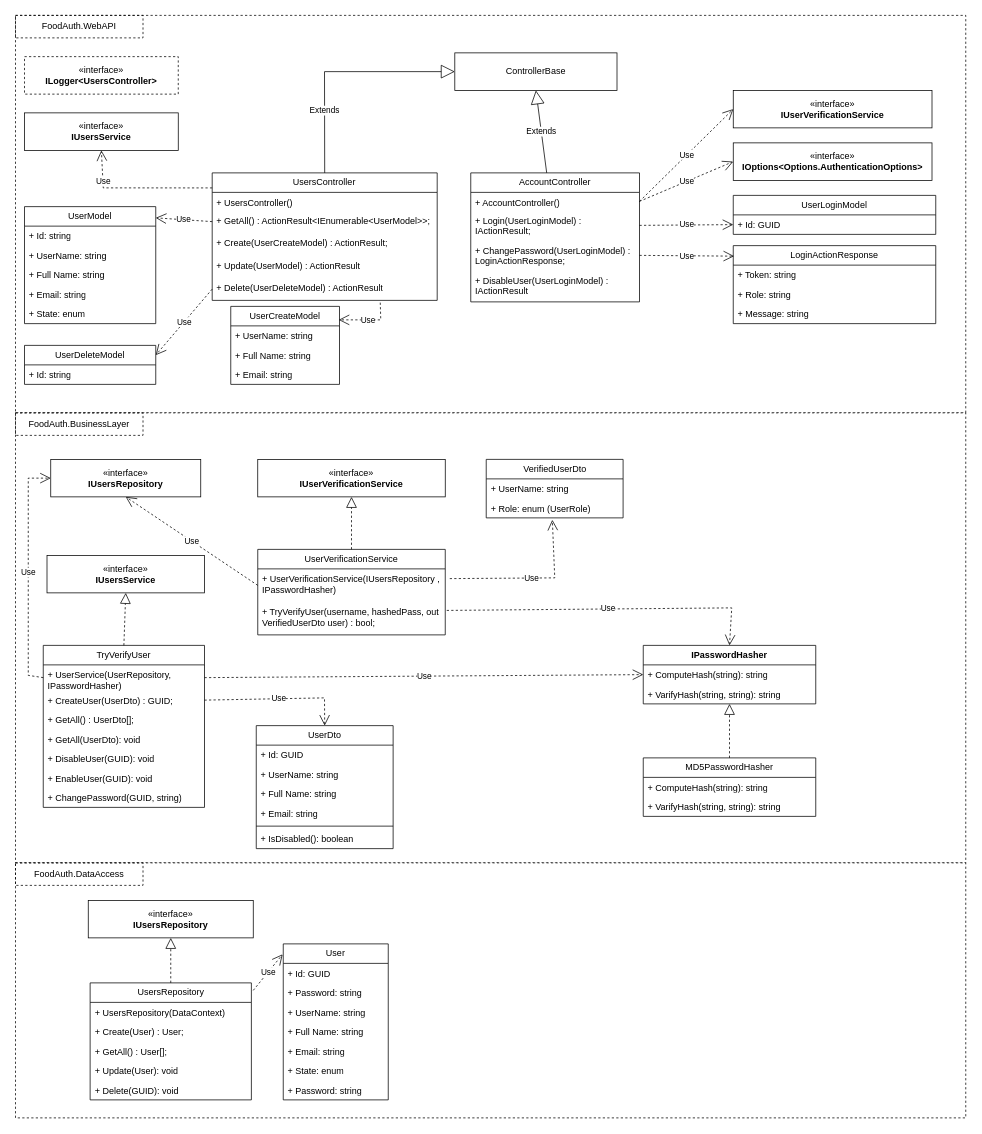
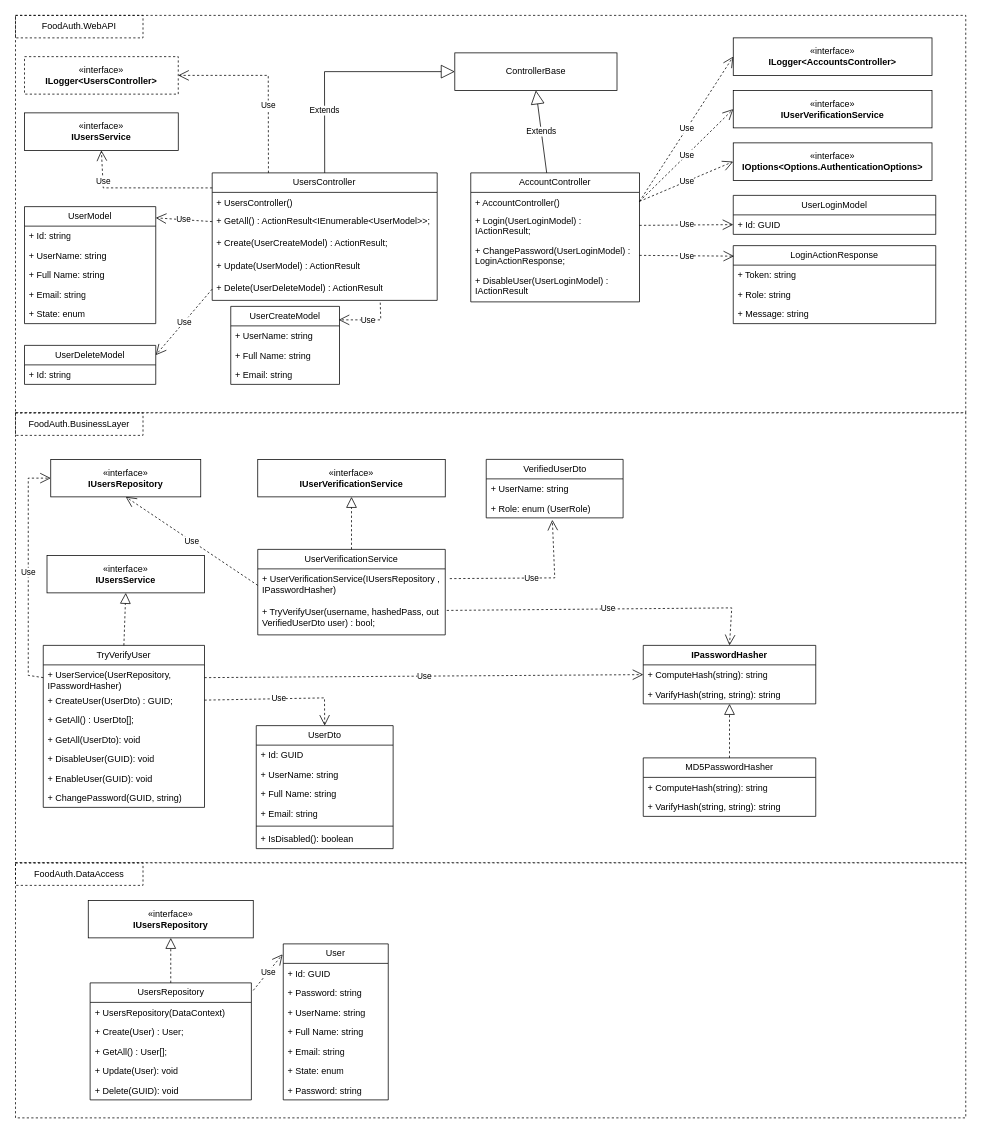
none -> (833, 57)
none -> (268, 78)
none -> (689, 125)
